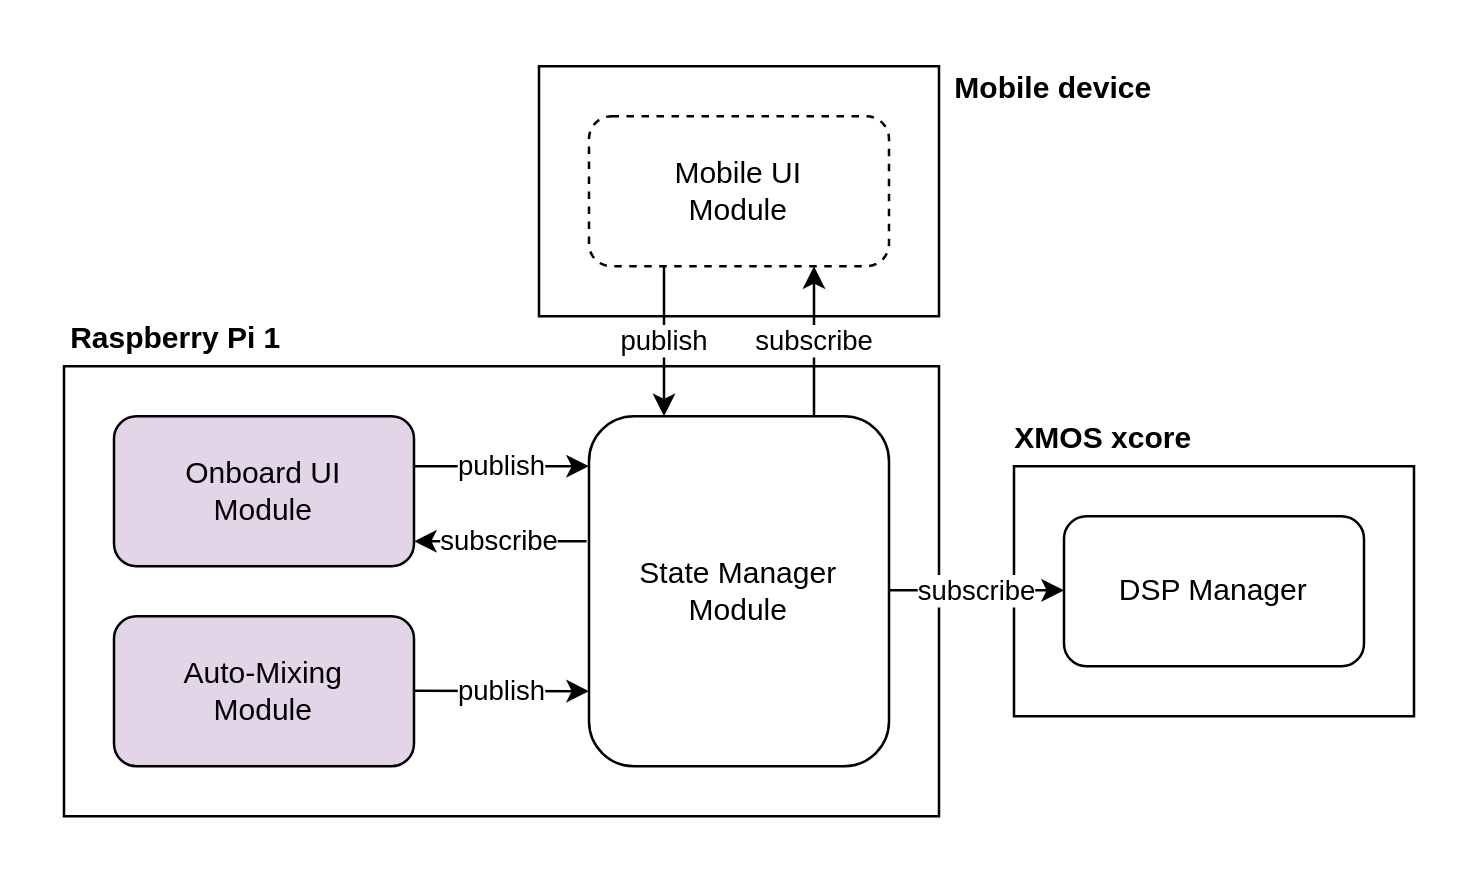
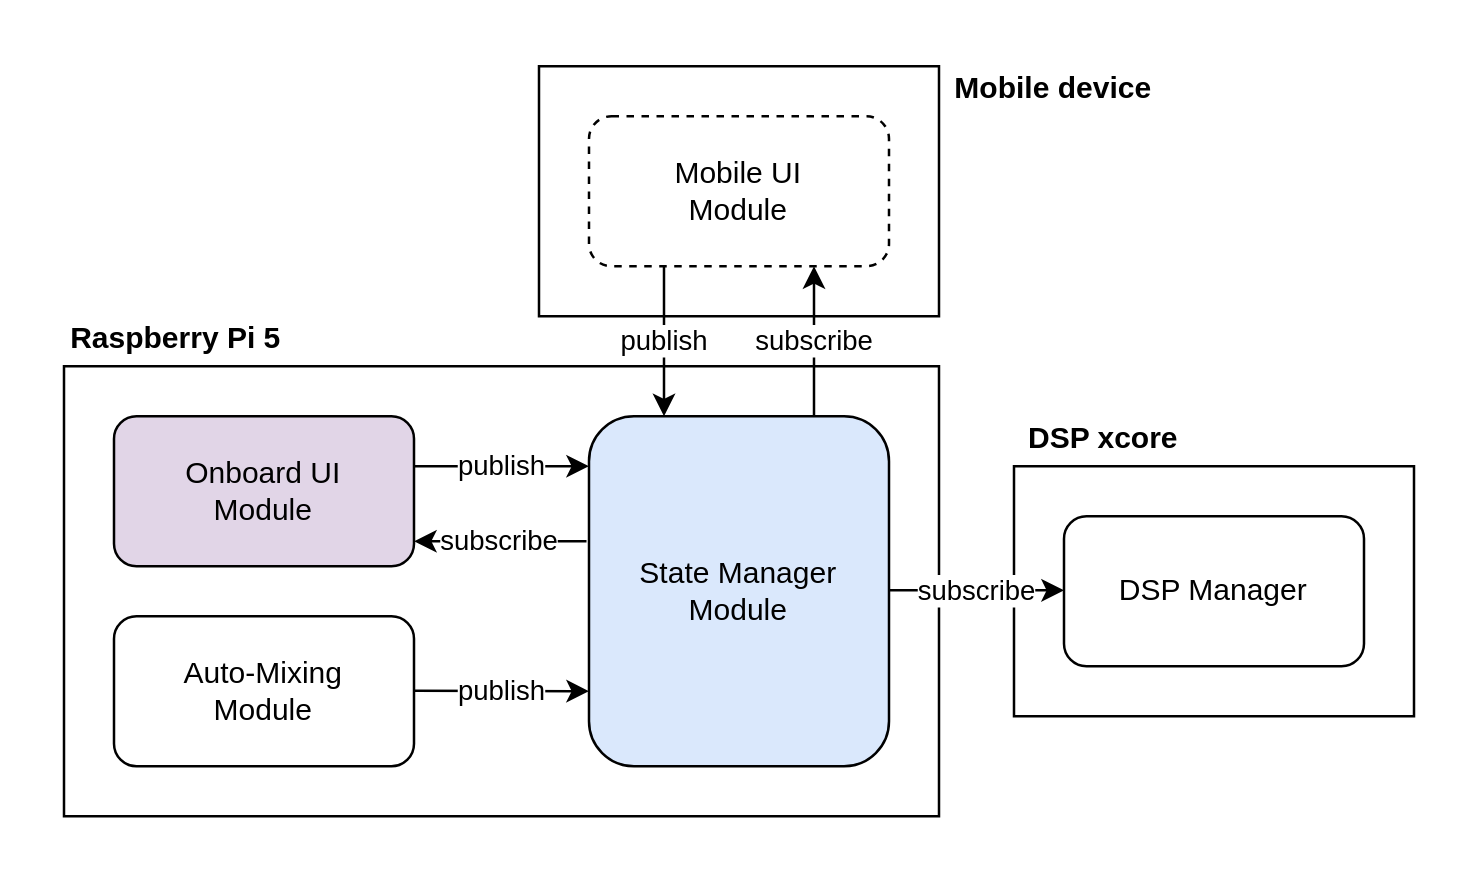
(176, 339) -> (176, 339)
(1104, 439) -> (1104, 439)
(739, 591) -> (739, 591)
(264, 691) -> (264, 691)
